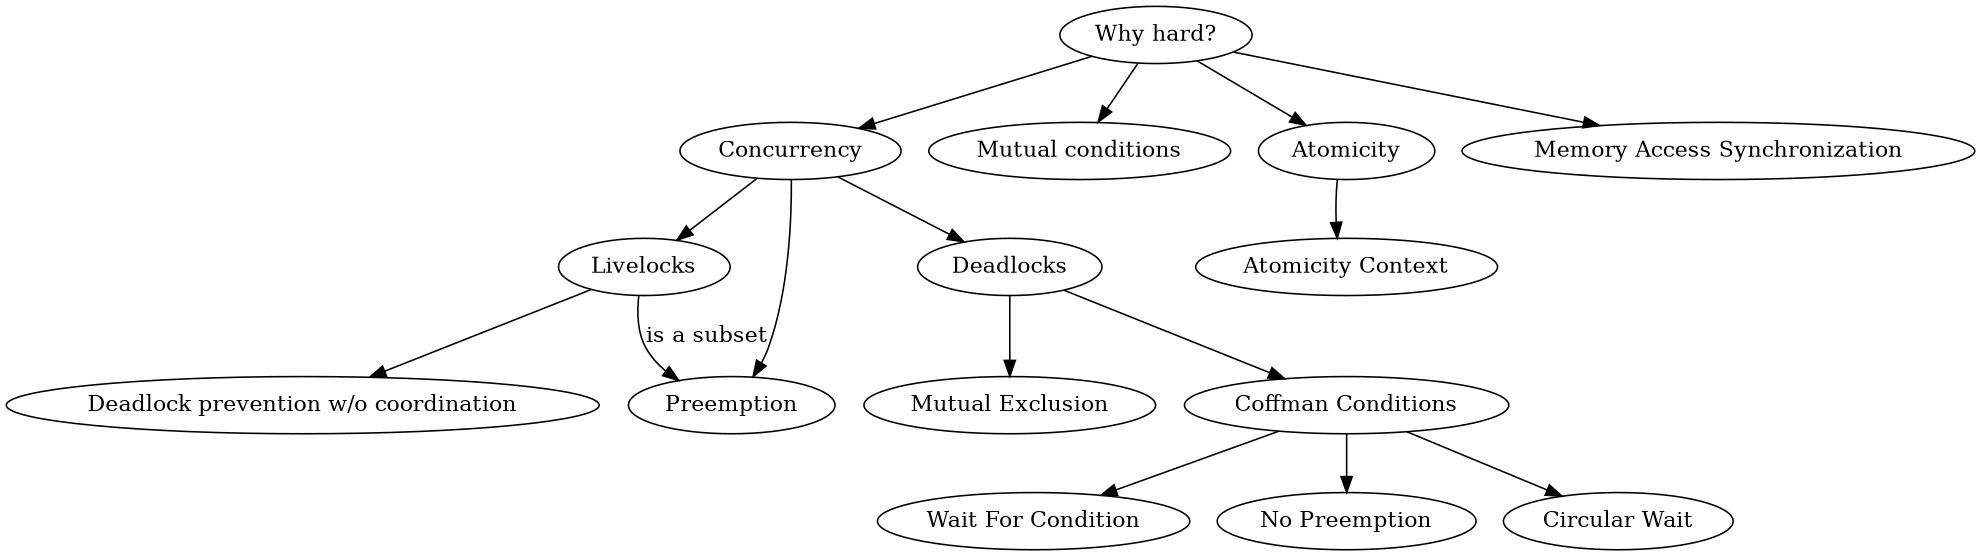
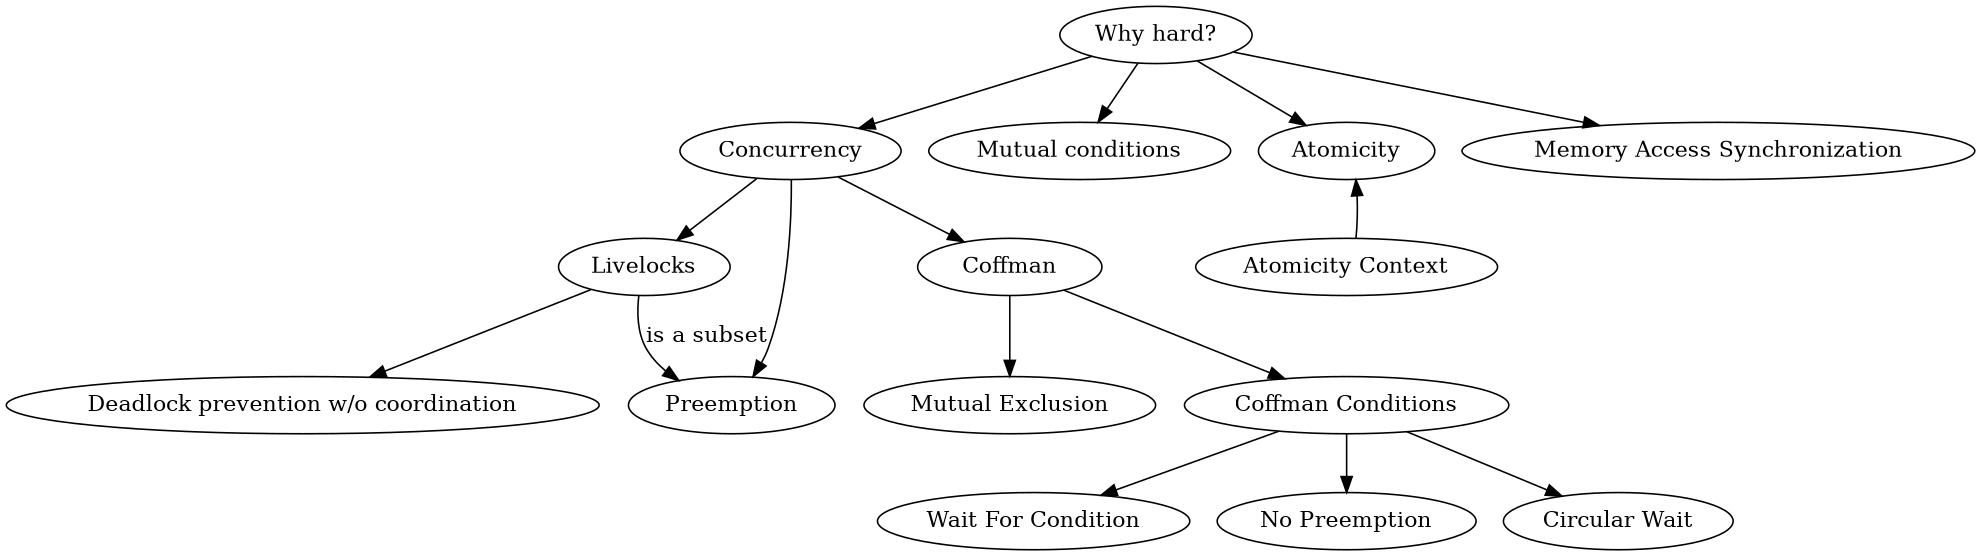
(1336, 201) -> (1357, 217)
(1010, 267) -> (1010, 267)
